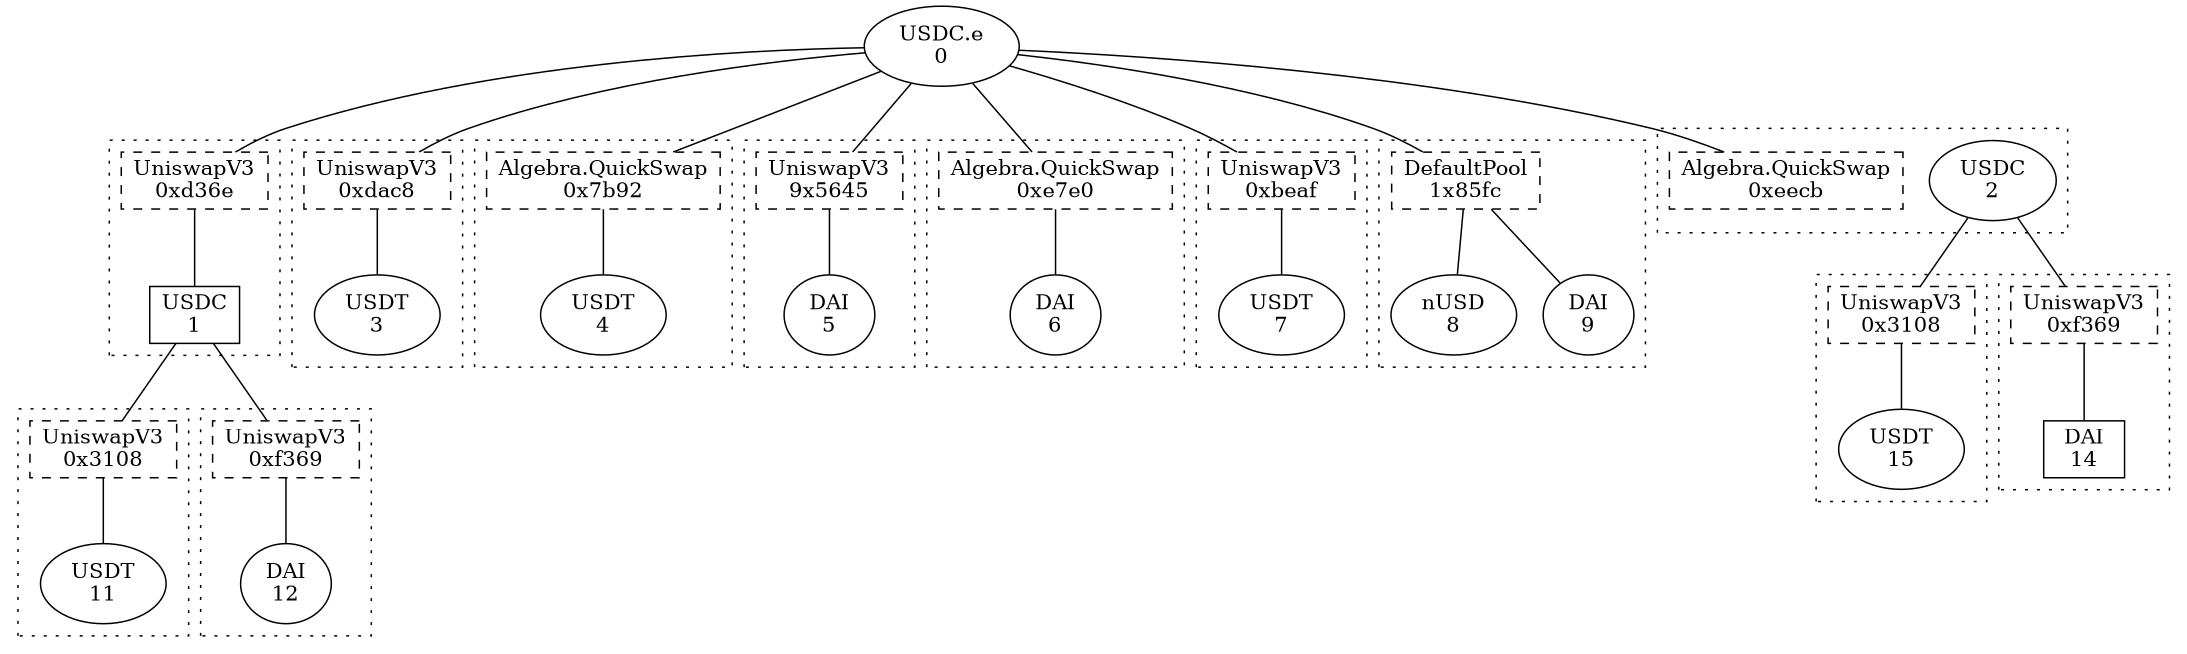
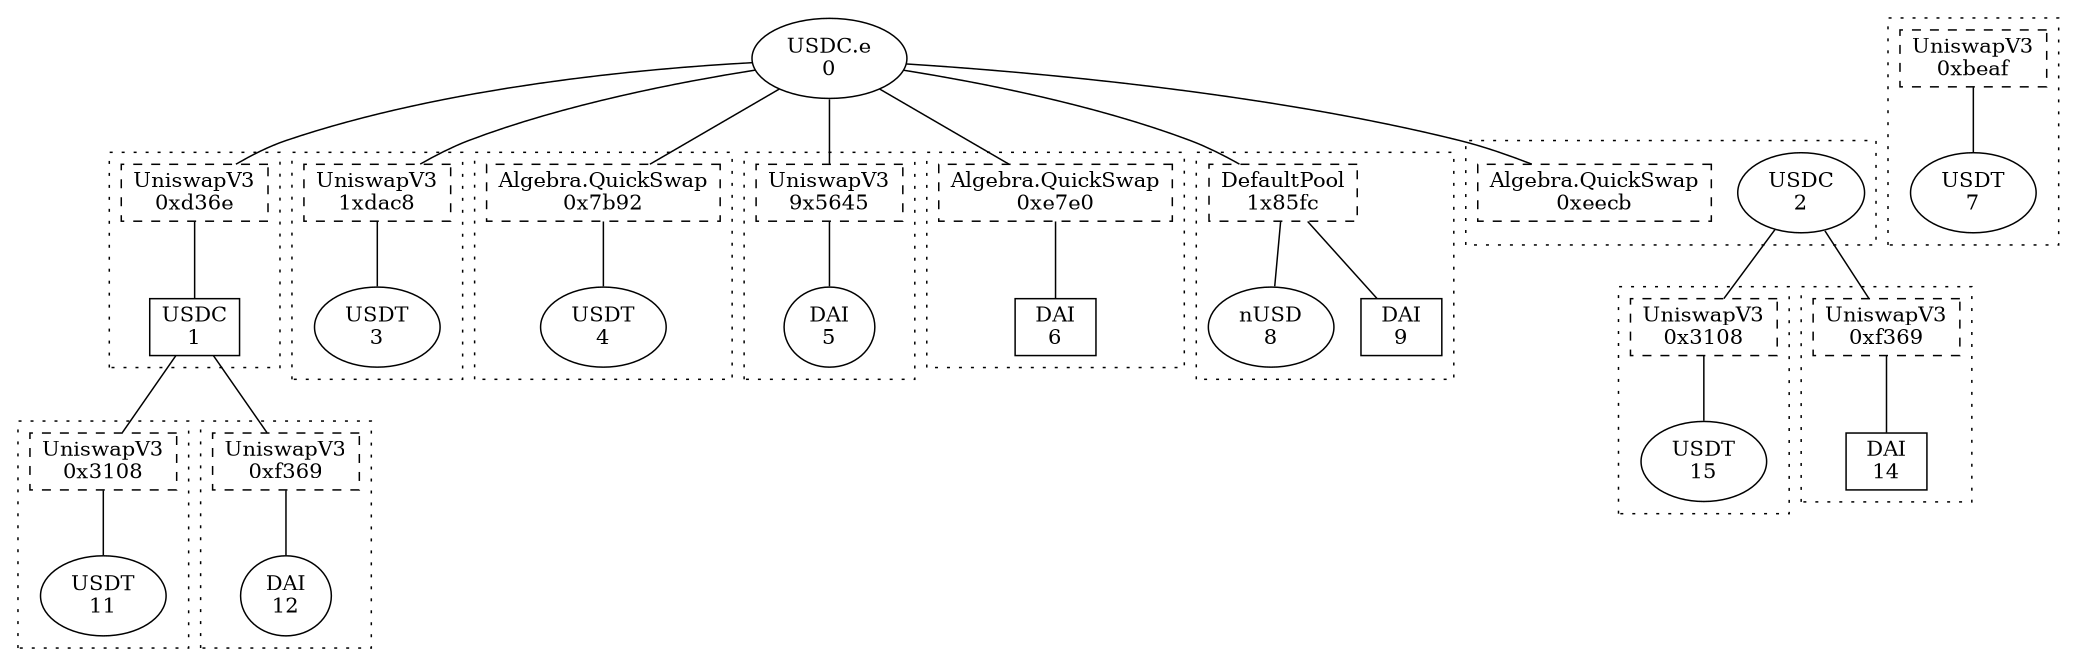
(1126, 103) -> none
(377, 181) -> (377, 193)
(1056, 315) -> (1056, 327)
(1589, 315) -> (1401, 327)
